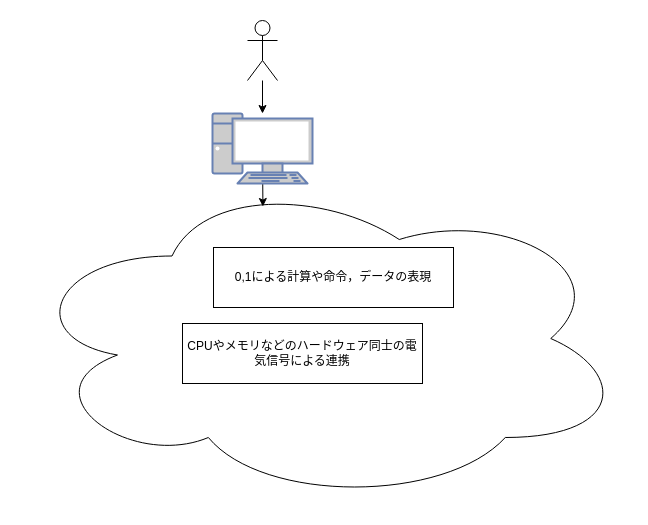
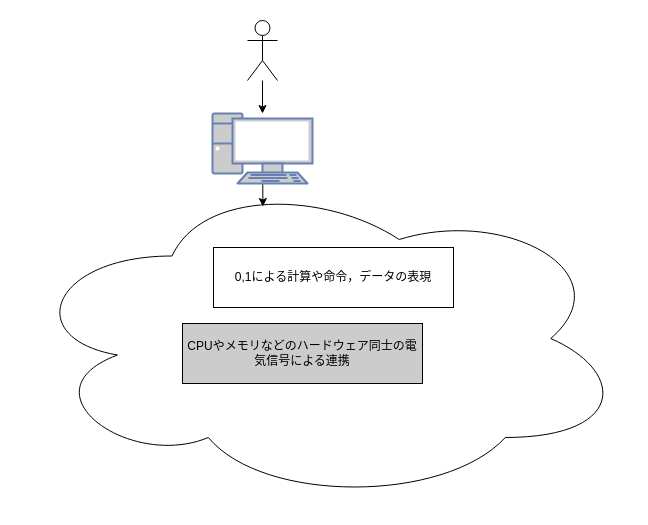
(303, 354) -> (303, 354)
